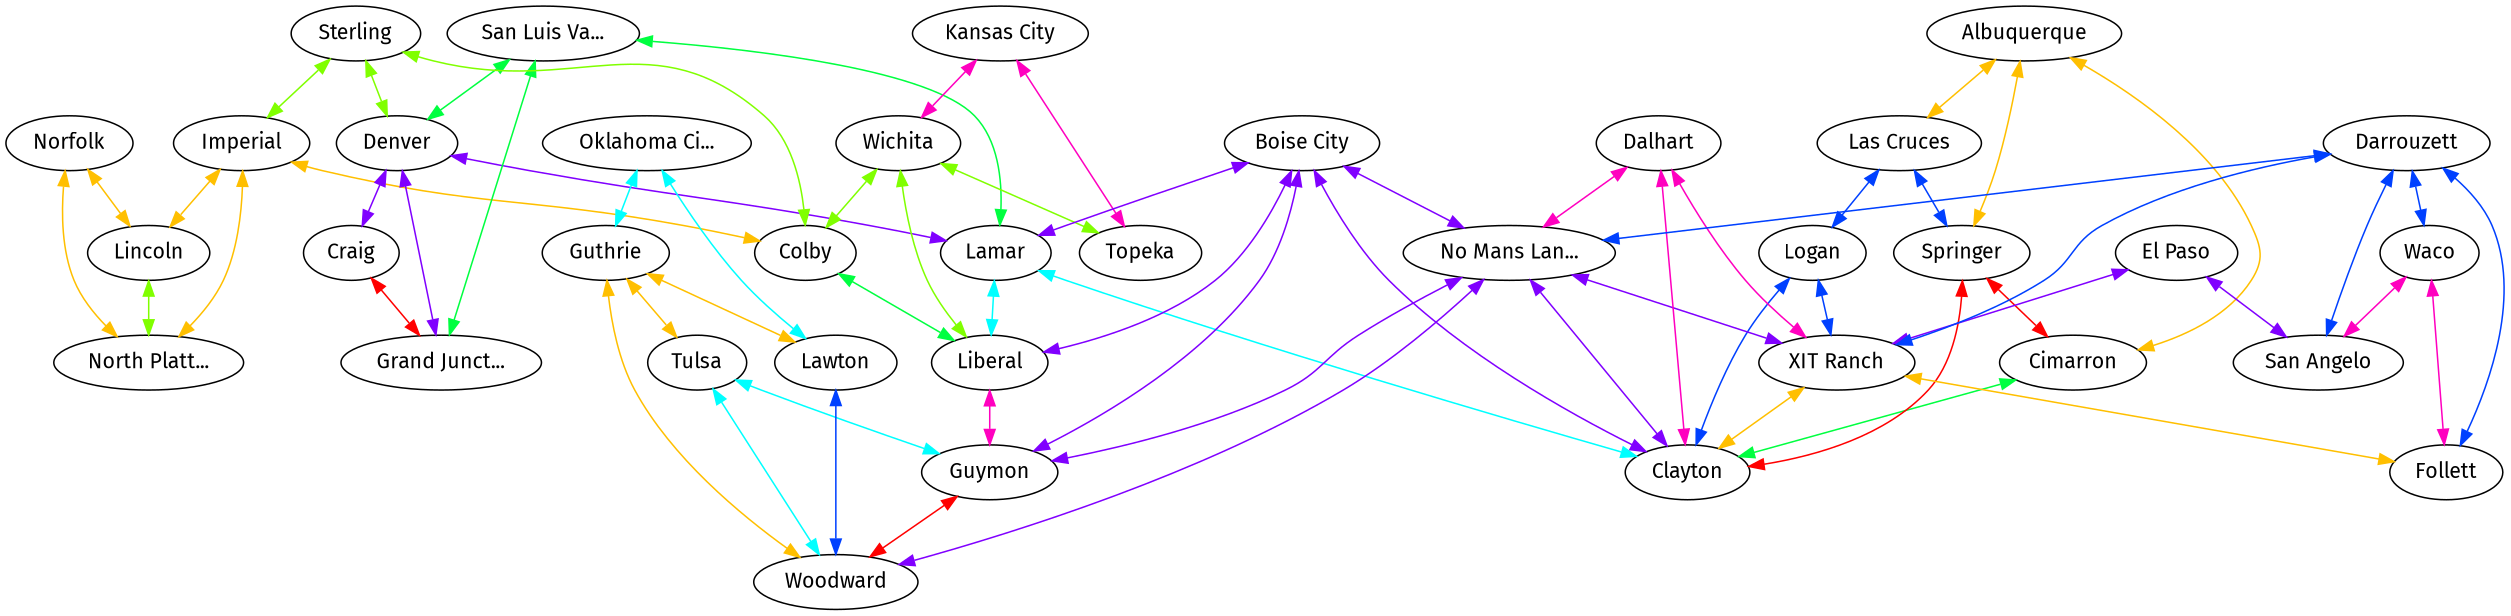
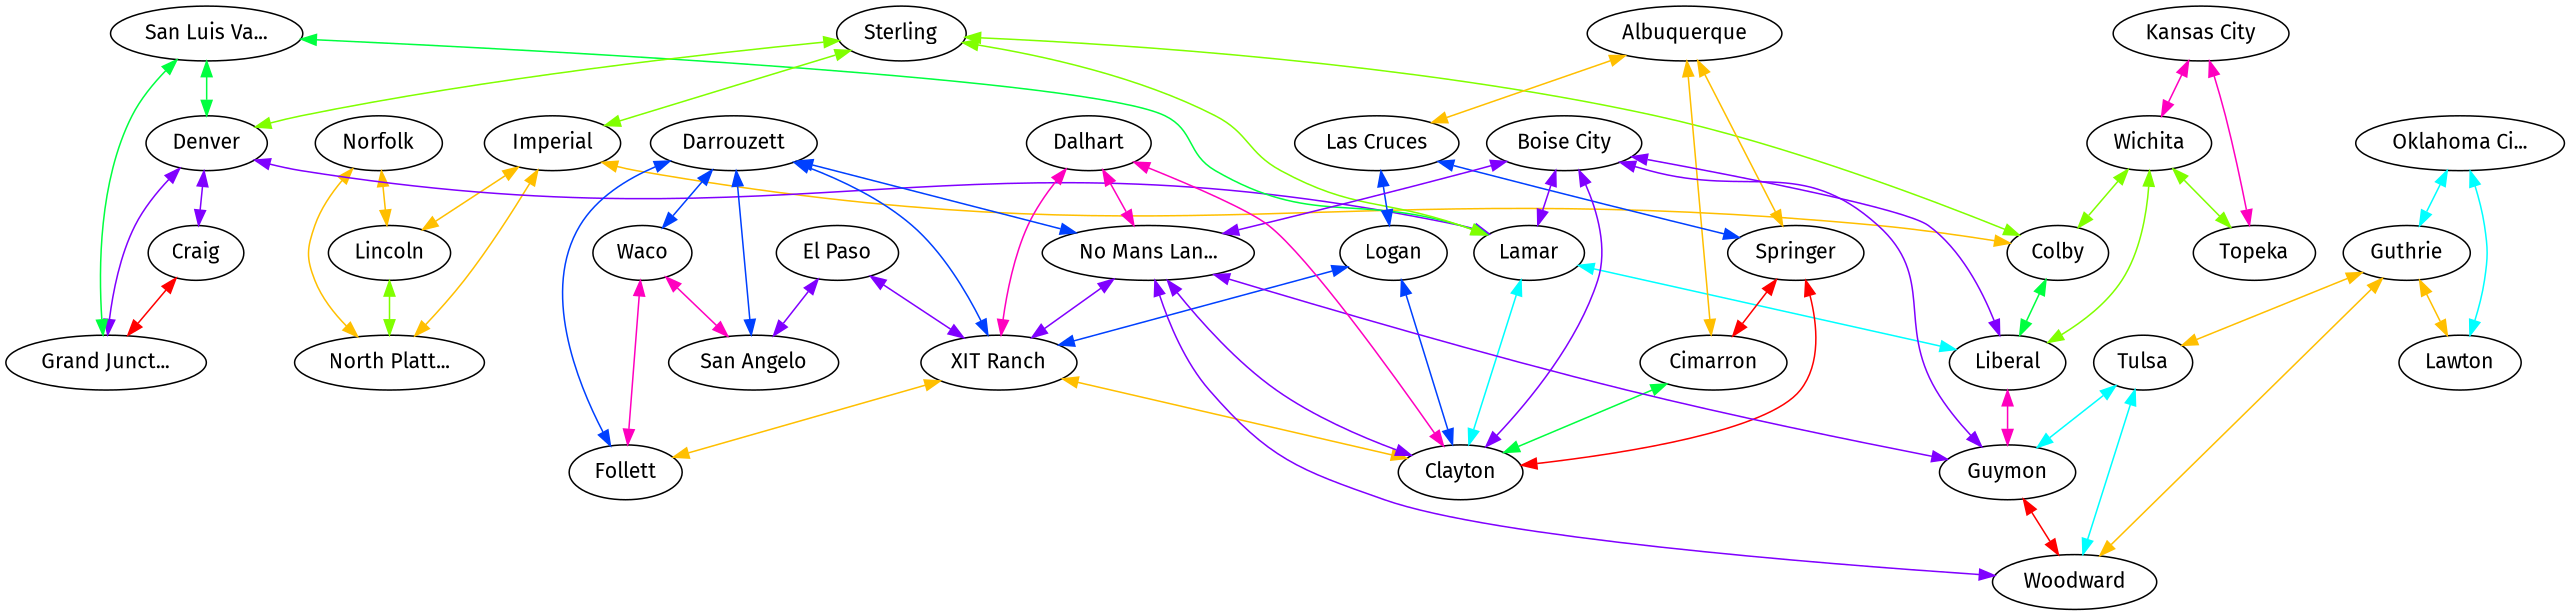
none -> (1231, 126)
(836, 472) -> none
